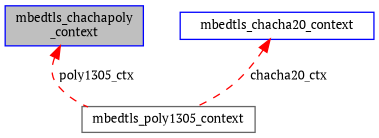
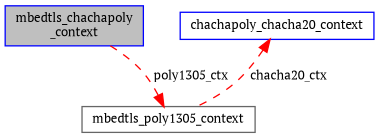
(277, 26) -> (277, 26)
(60, 88) -> (138, 67)
